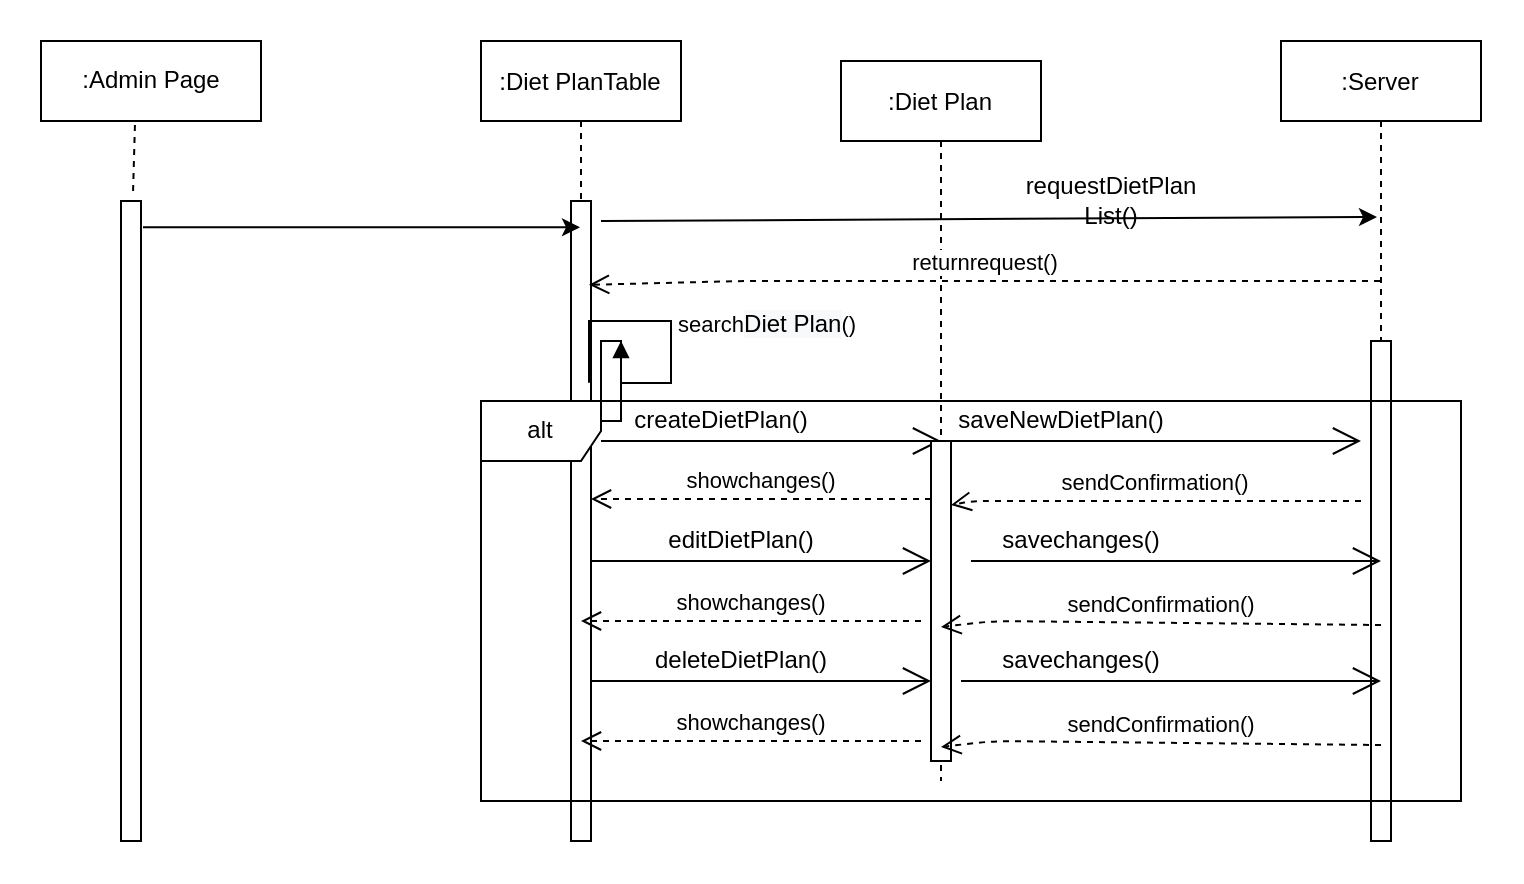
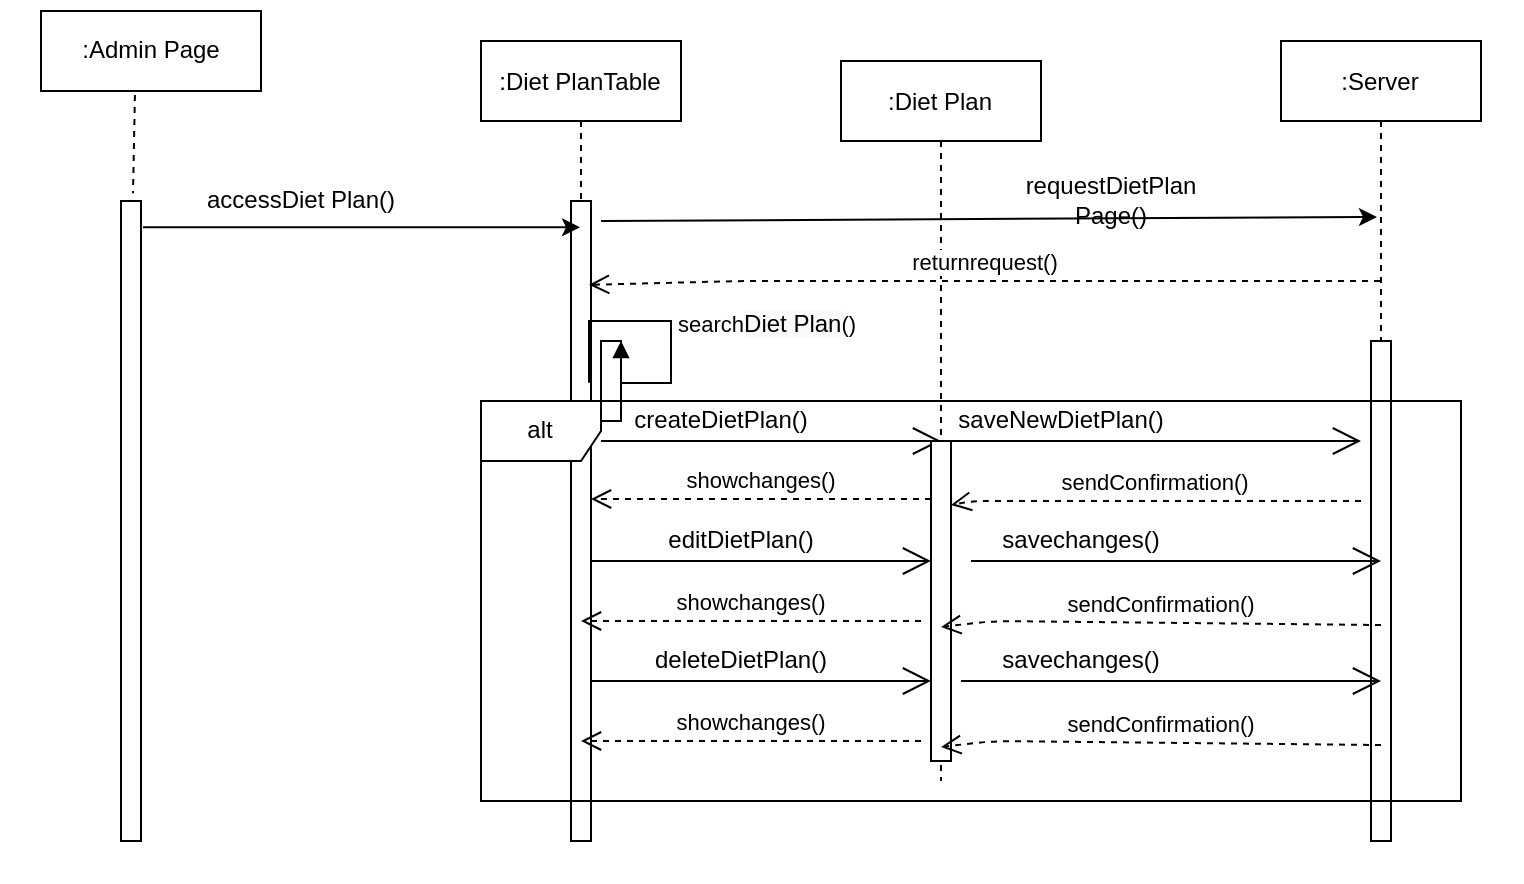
(151, 81) -> (151, 51)
none -> (301, 201)
(1112, 201) -> (1112, 201)
